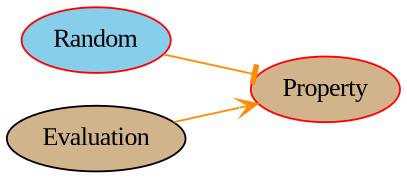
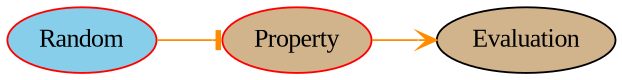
(206, 115) -> (395, 40)
